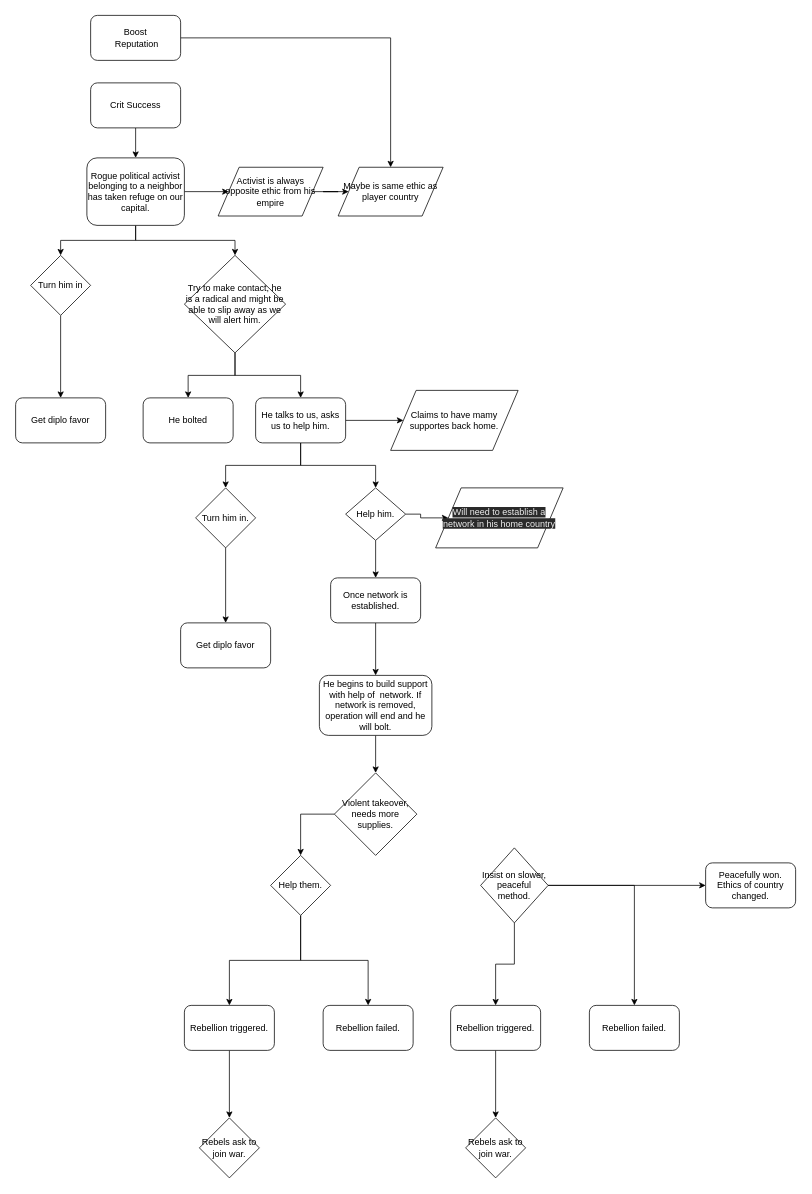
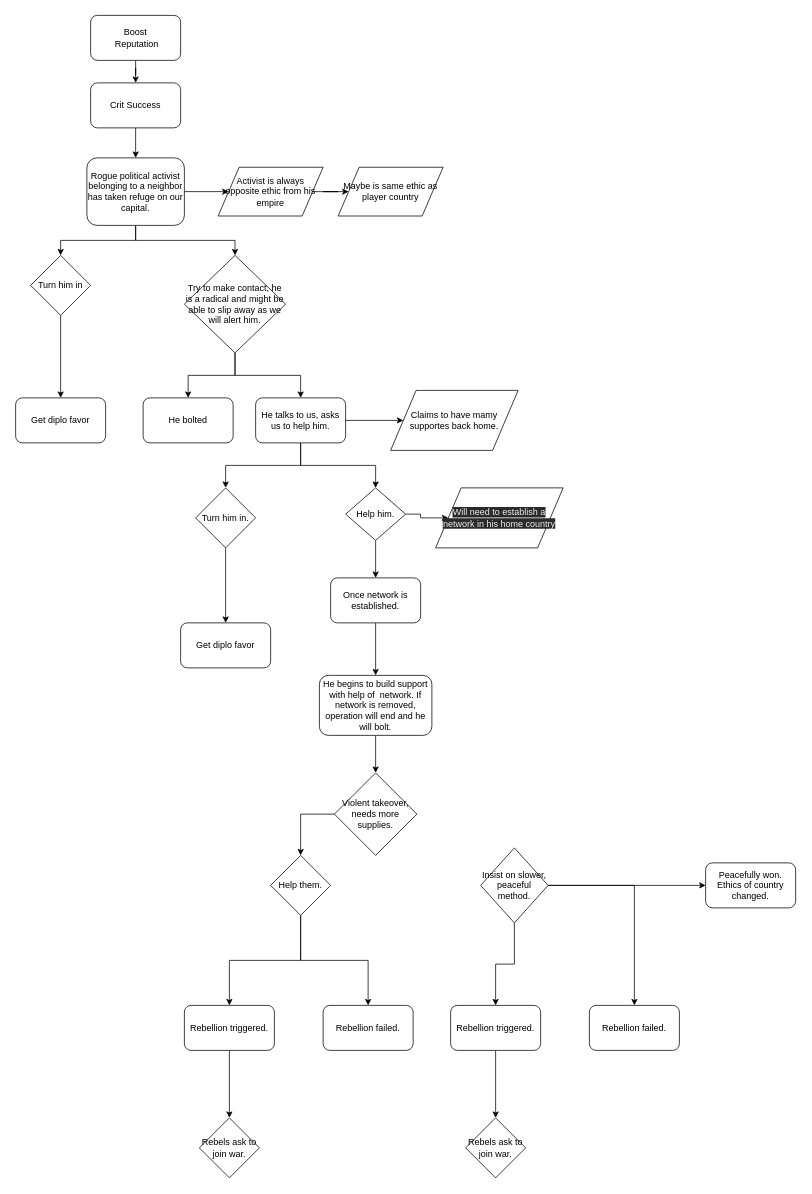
(390, 99) -> (135, 74)
